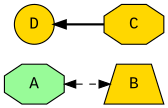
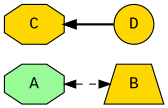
(85, 24) -> (95, 24)
